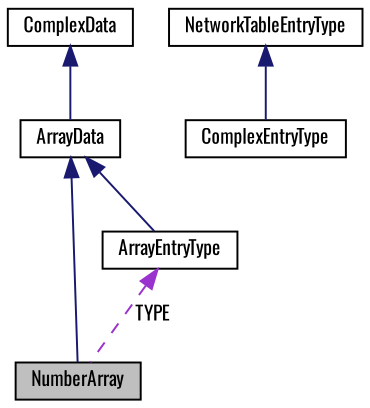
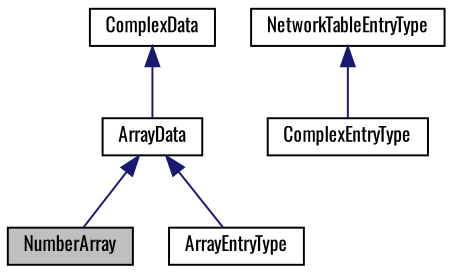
(118, 324) -> none
